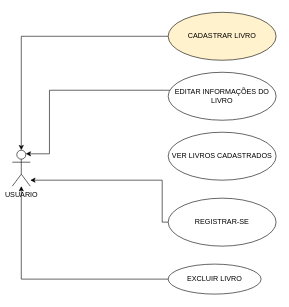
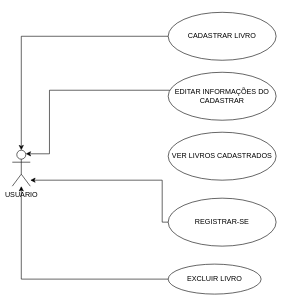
(222, 36) -> (222, 36)
(222, 96) -> (222, 96)
